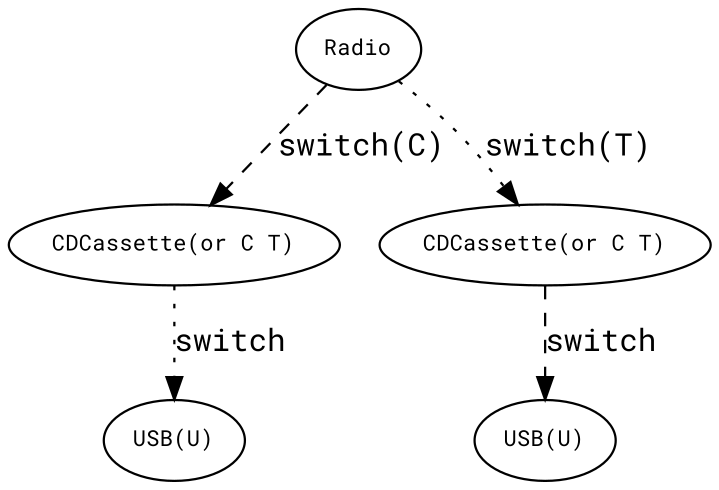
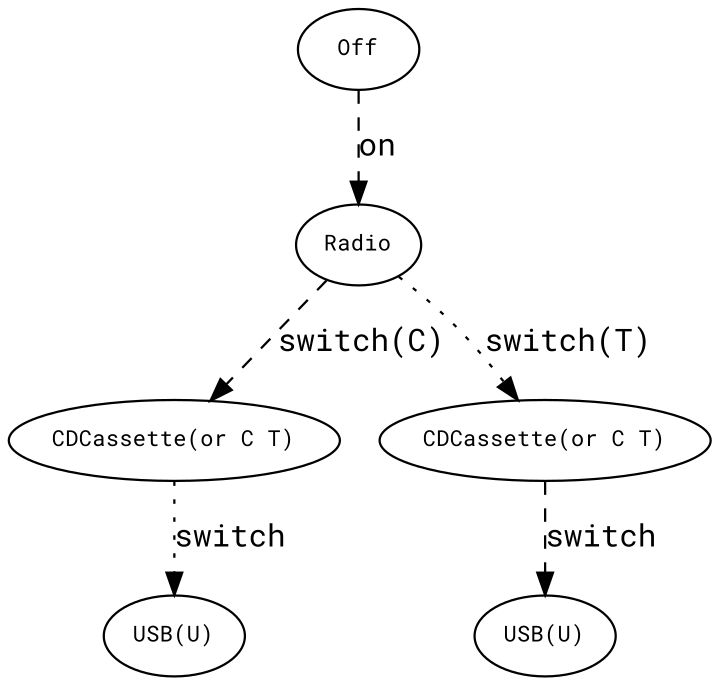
none -> (359, 49)
